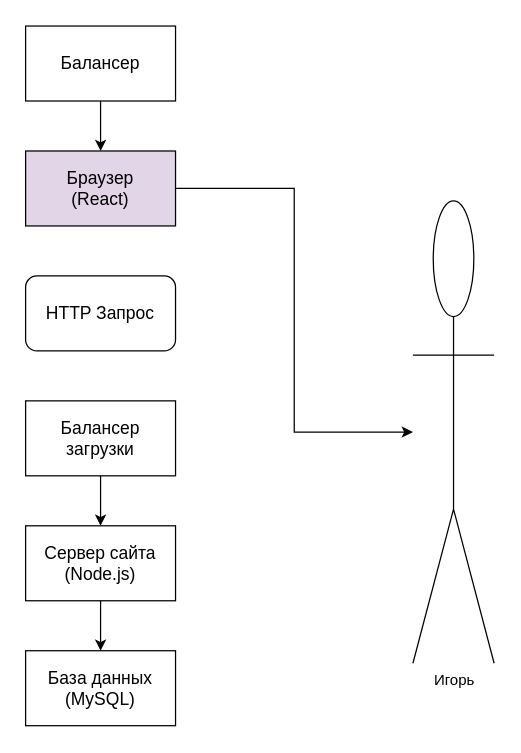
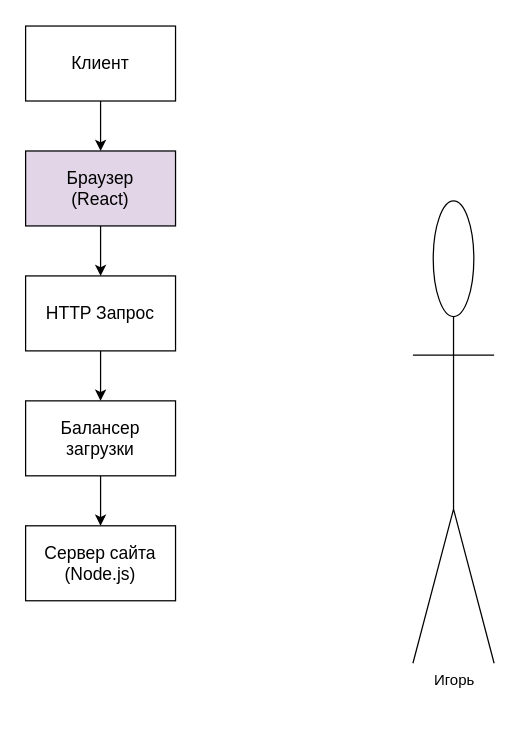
(101, 63) -> (101, 63)
(294, 305) -> (101, 247)
(101, 313) -> (101, 313)
none -> (101, 372)
(101, 622) -> none
(101, 688) -> none
